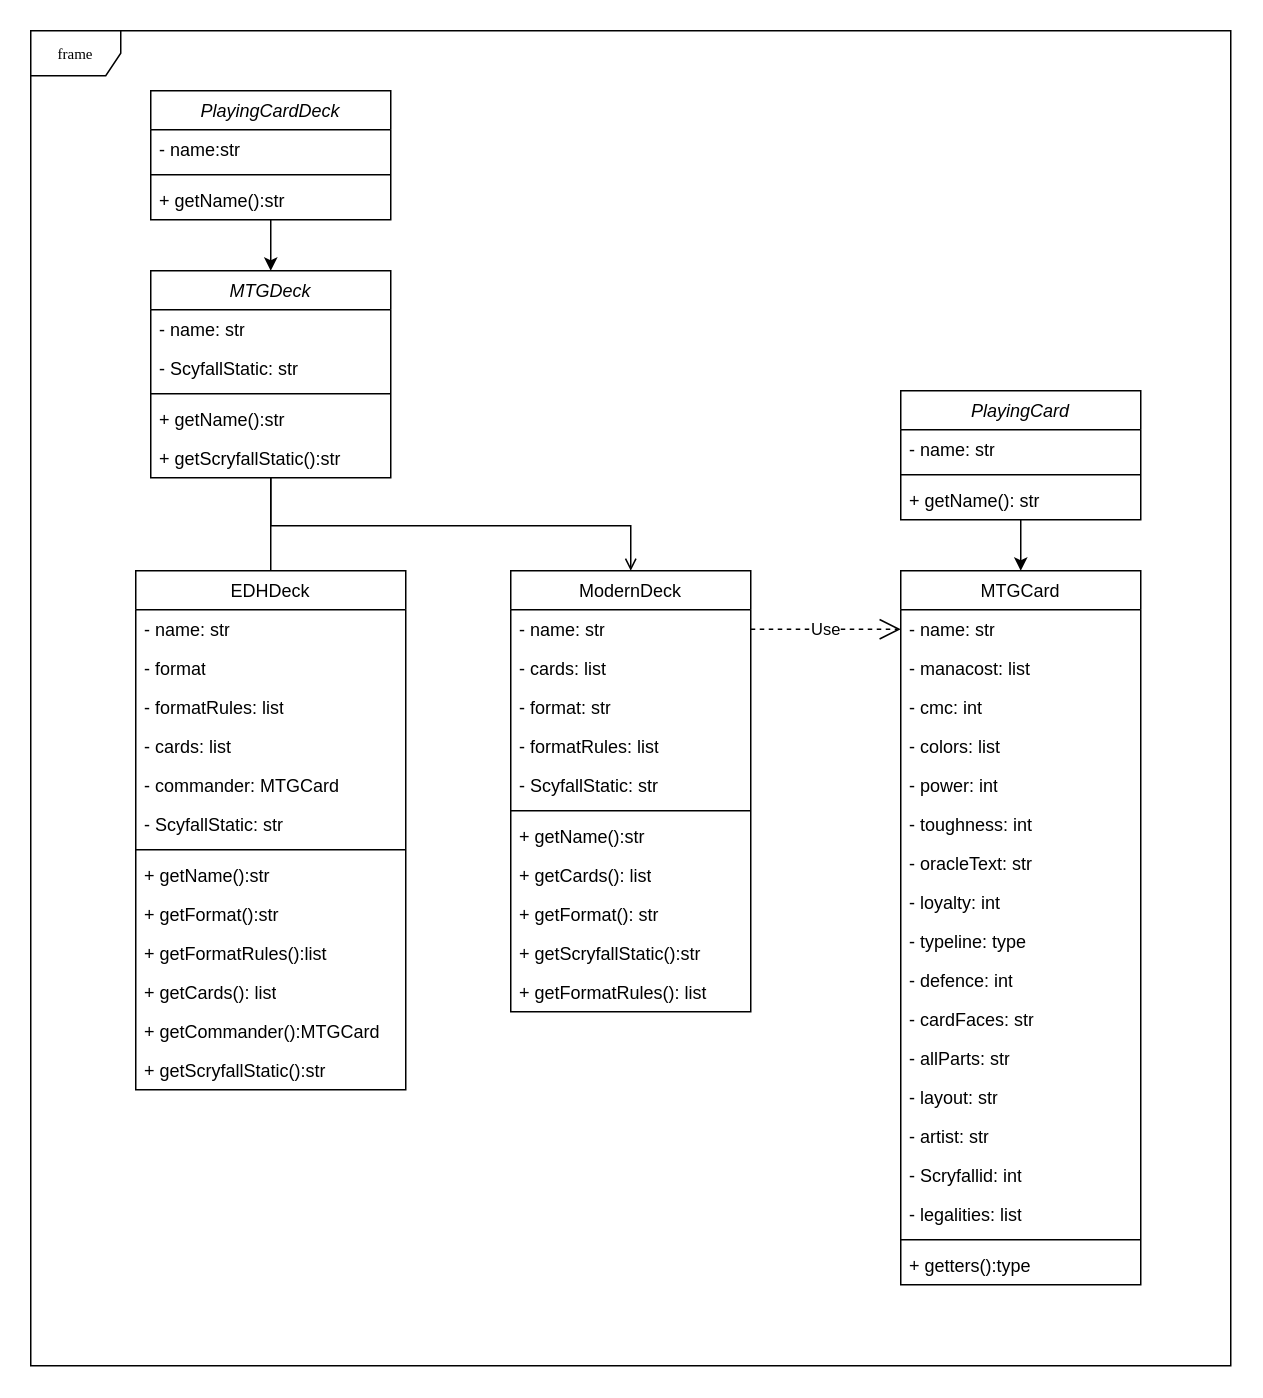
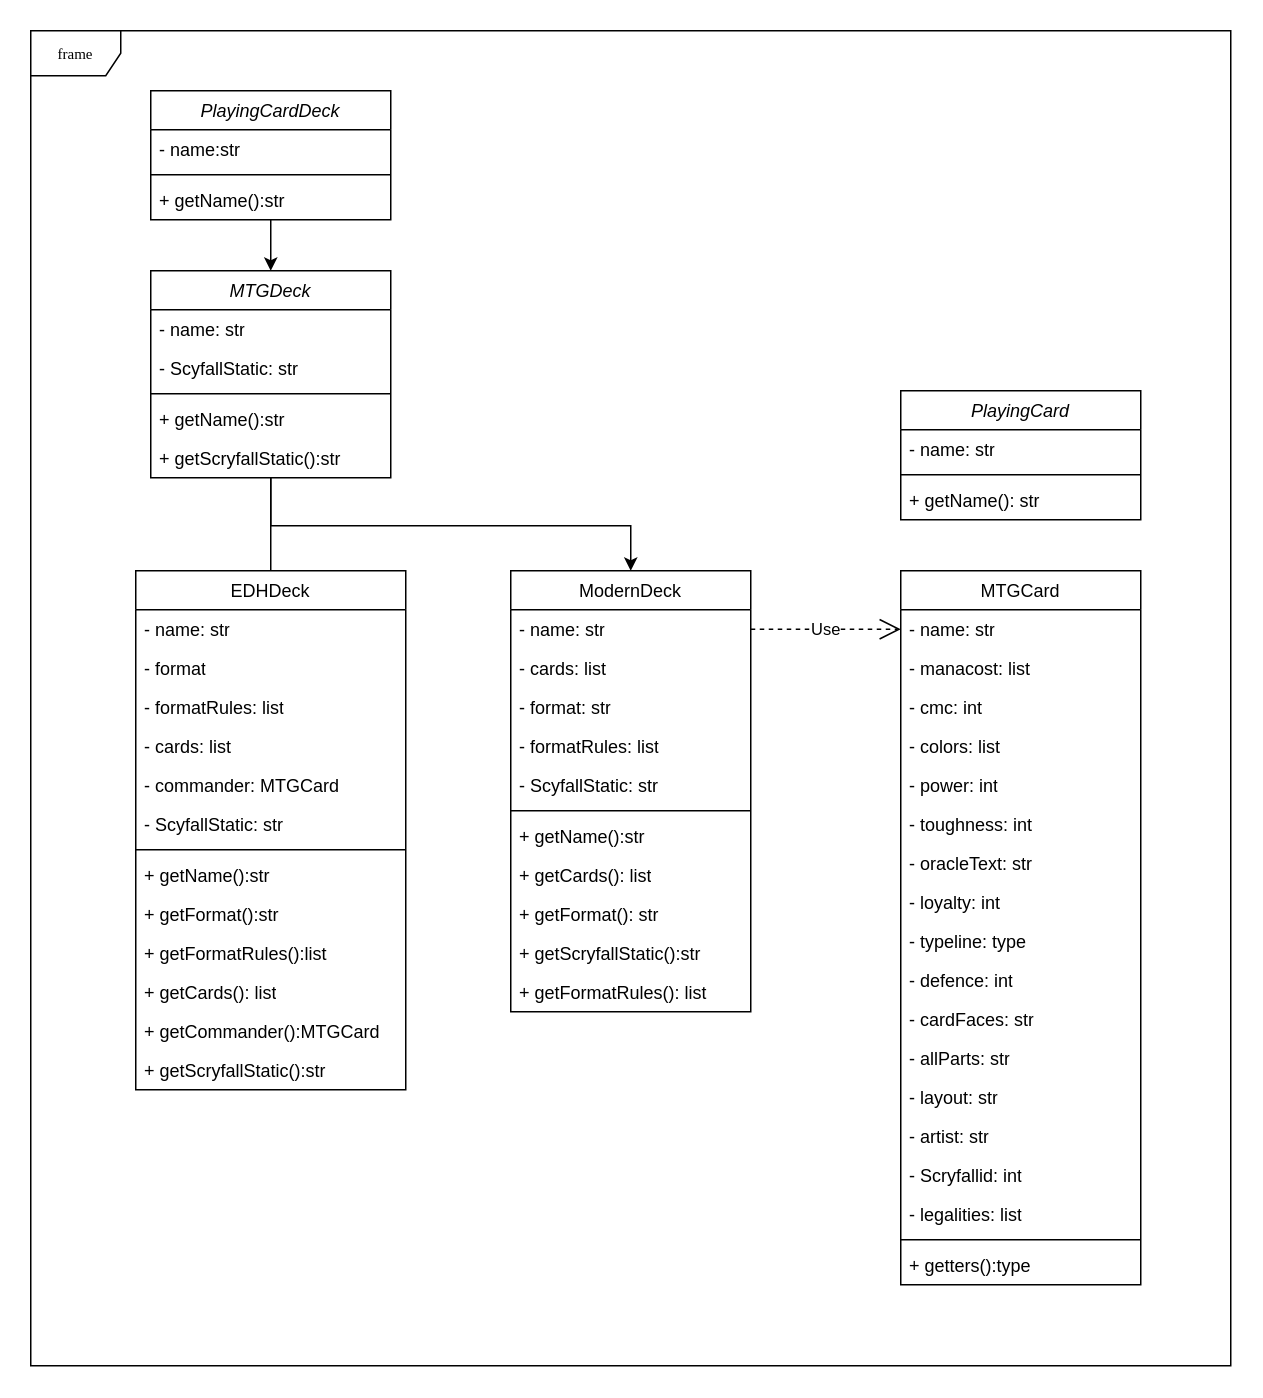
(1021, 550) -> none
(631, 561) -> (631, 559)
